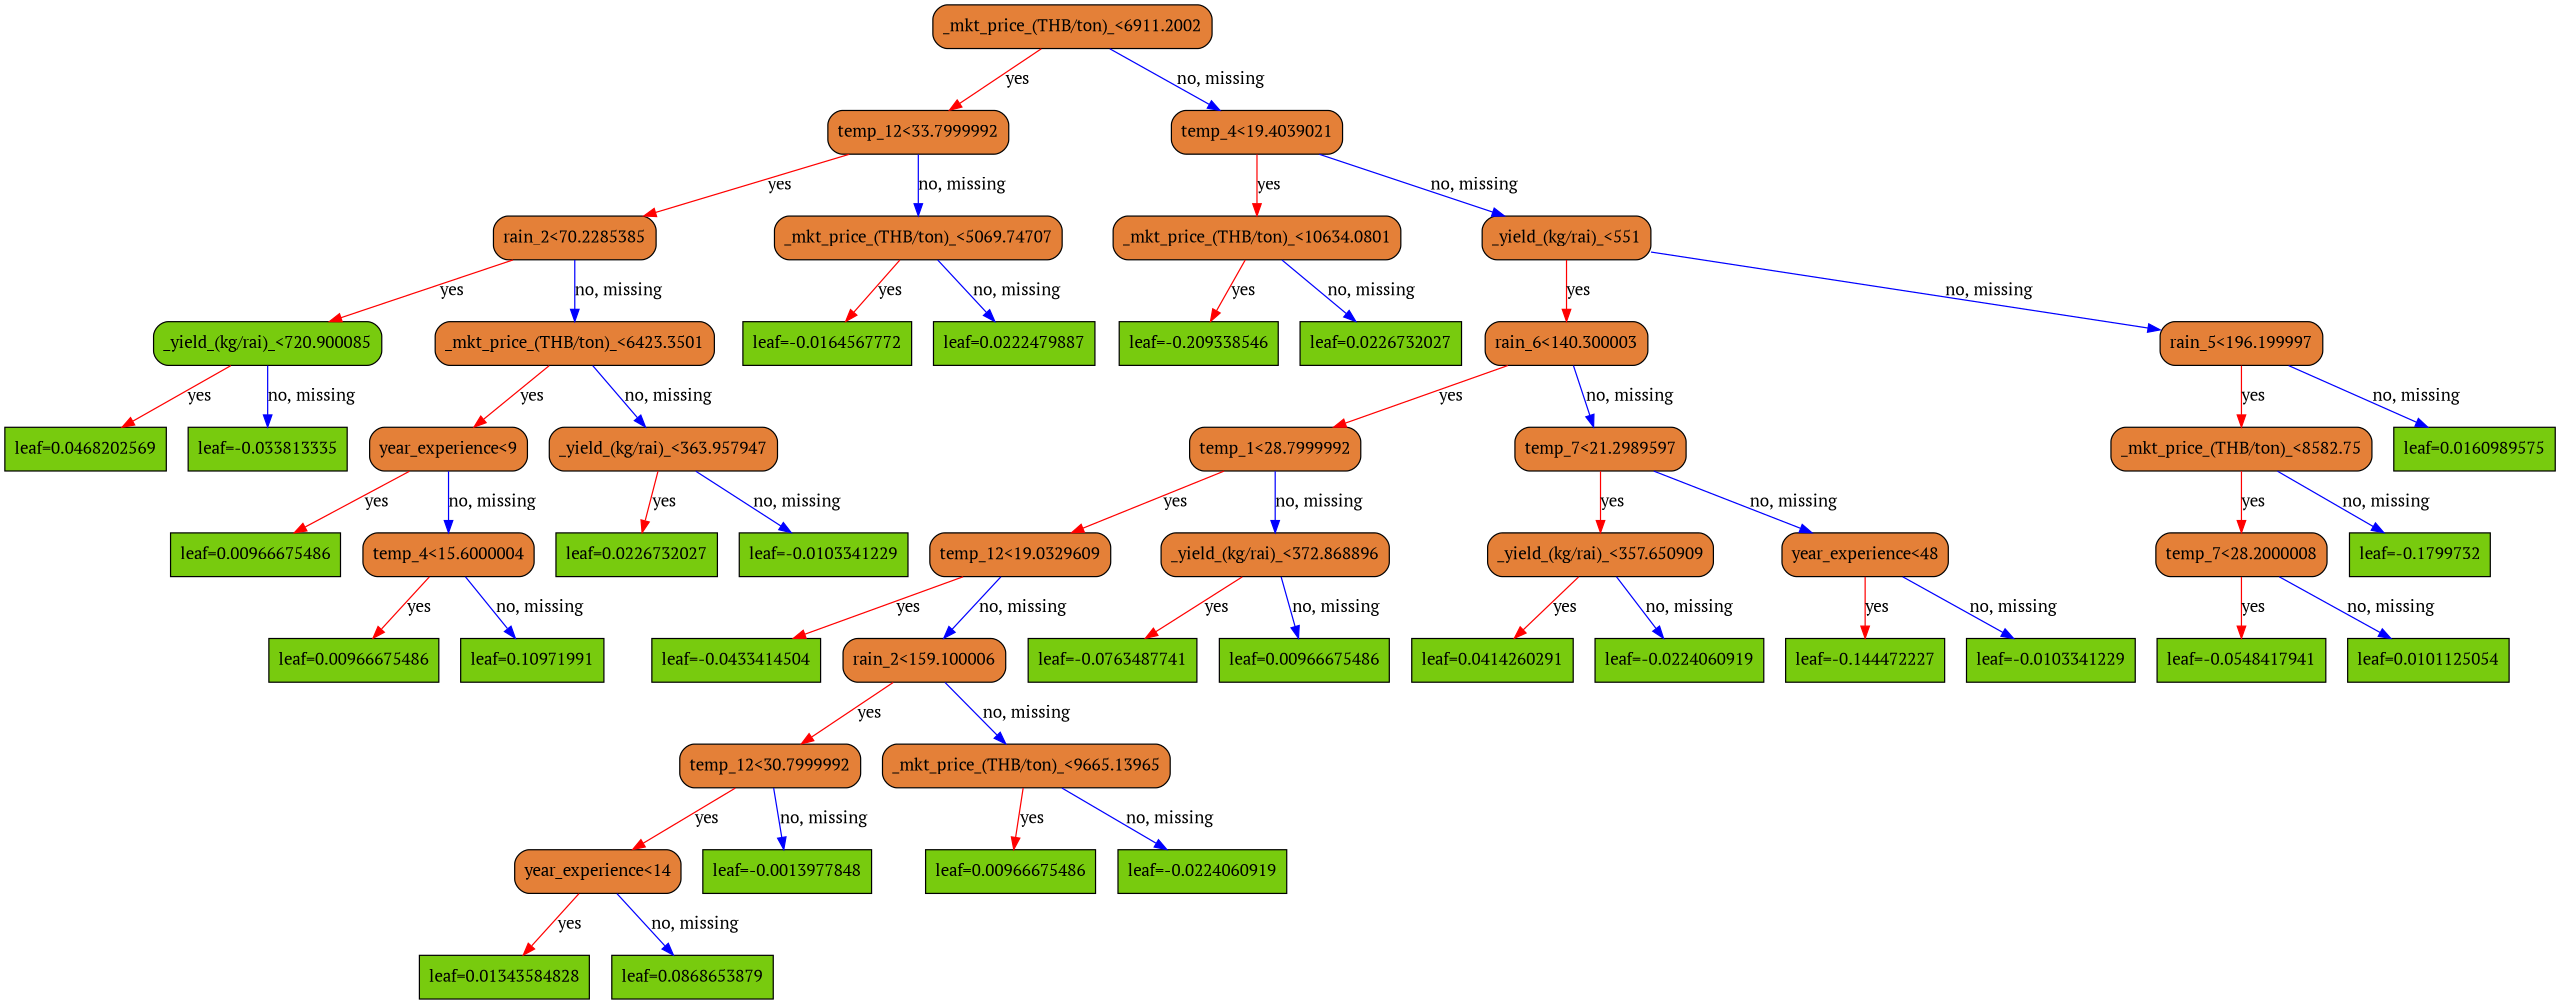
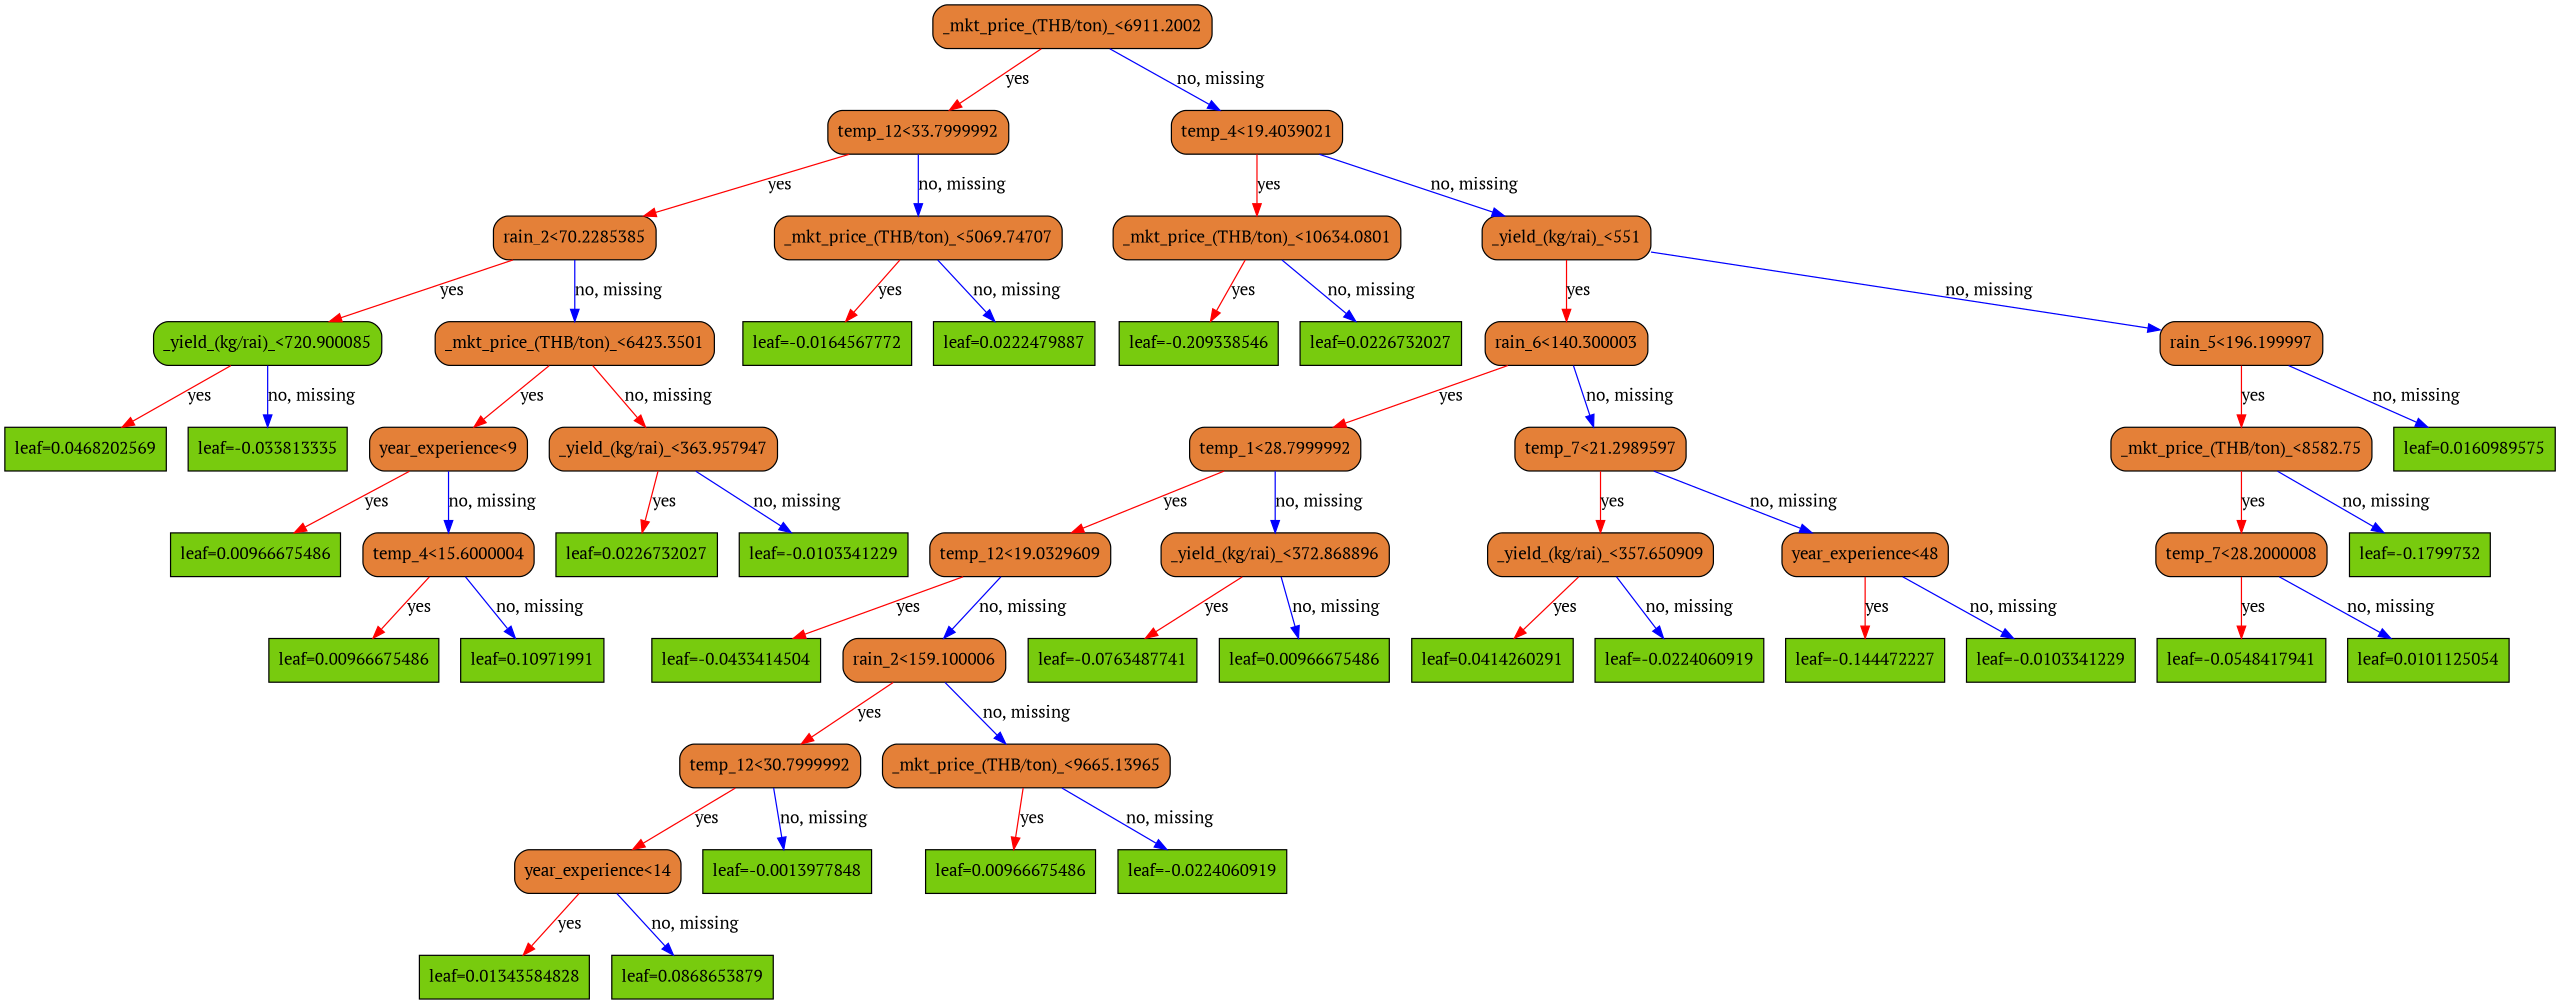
(615, 392) -> (615, 392)
